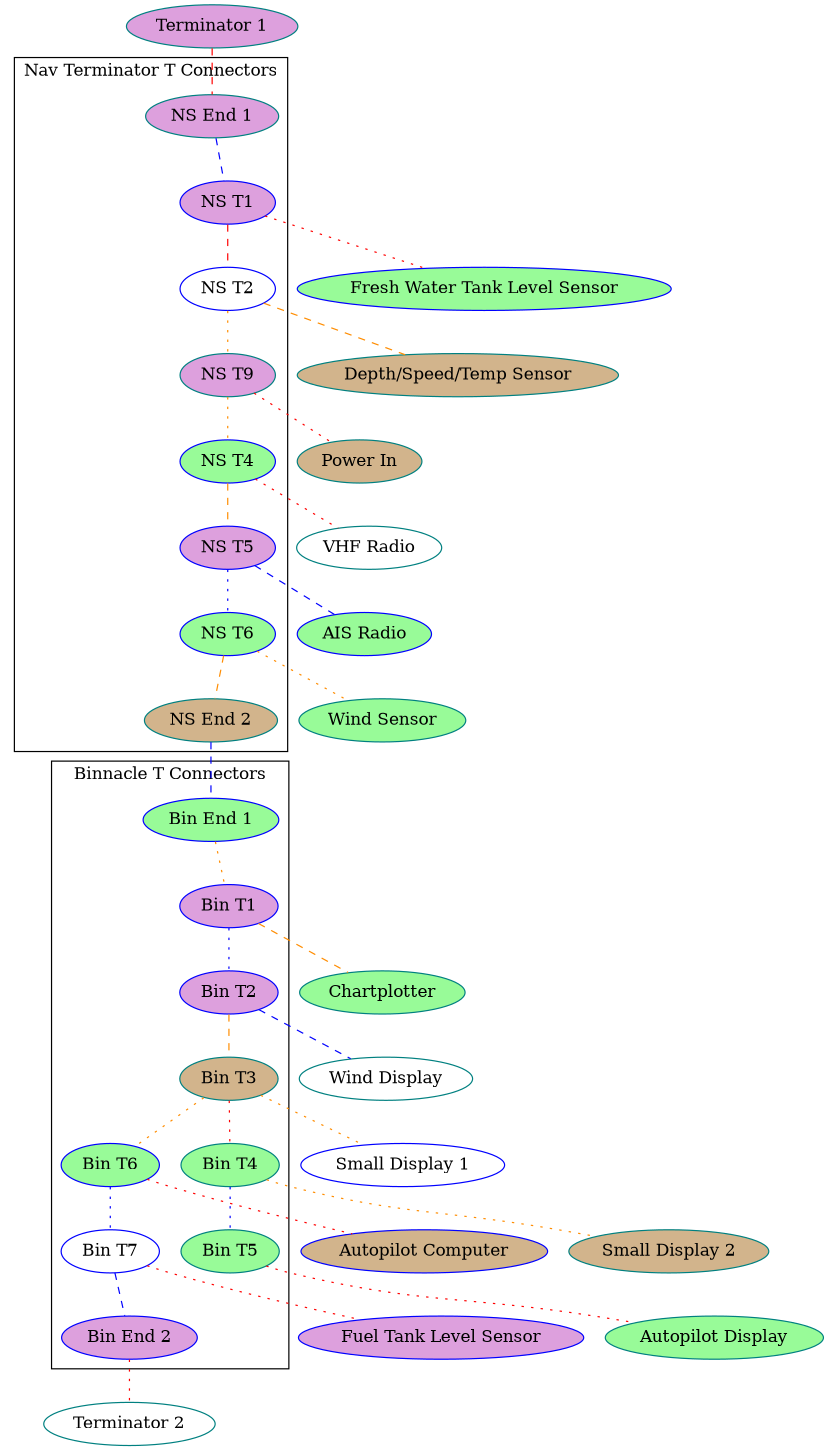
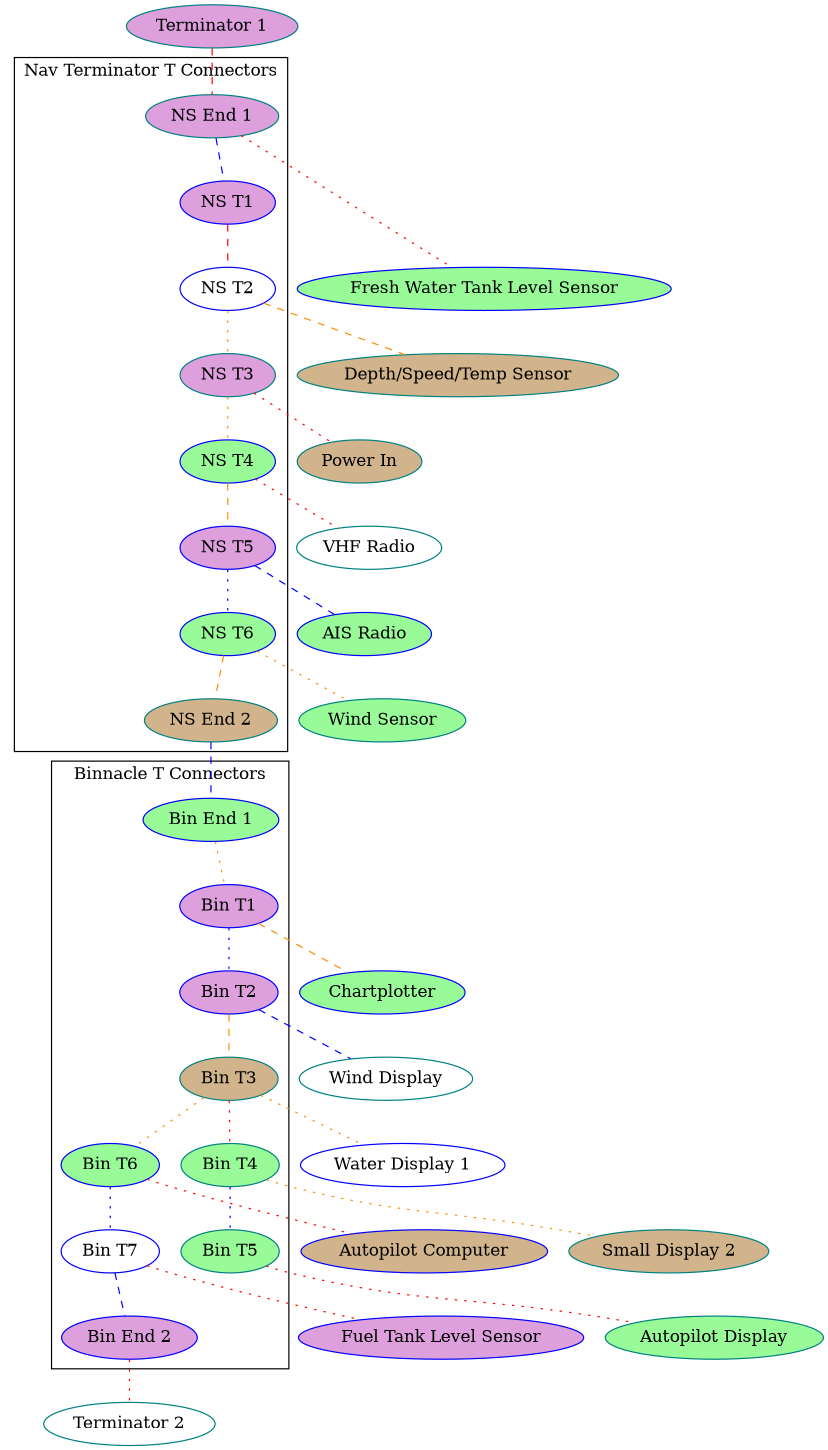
(345, 242) -> (347, 202)
(228, 375) -> (228, 375)
(382, 992) -> (382, 992)
(403, 1165) -> (403, 1165)
